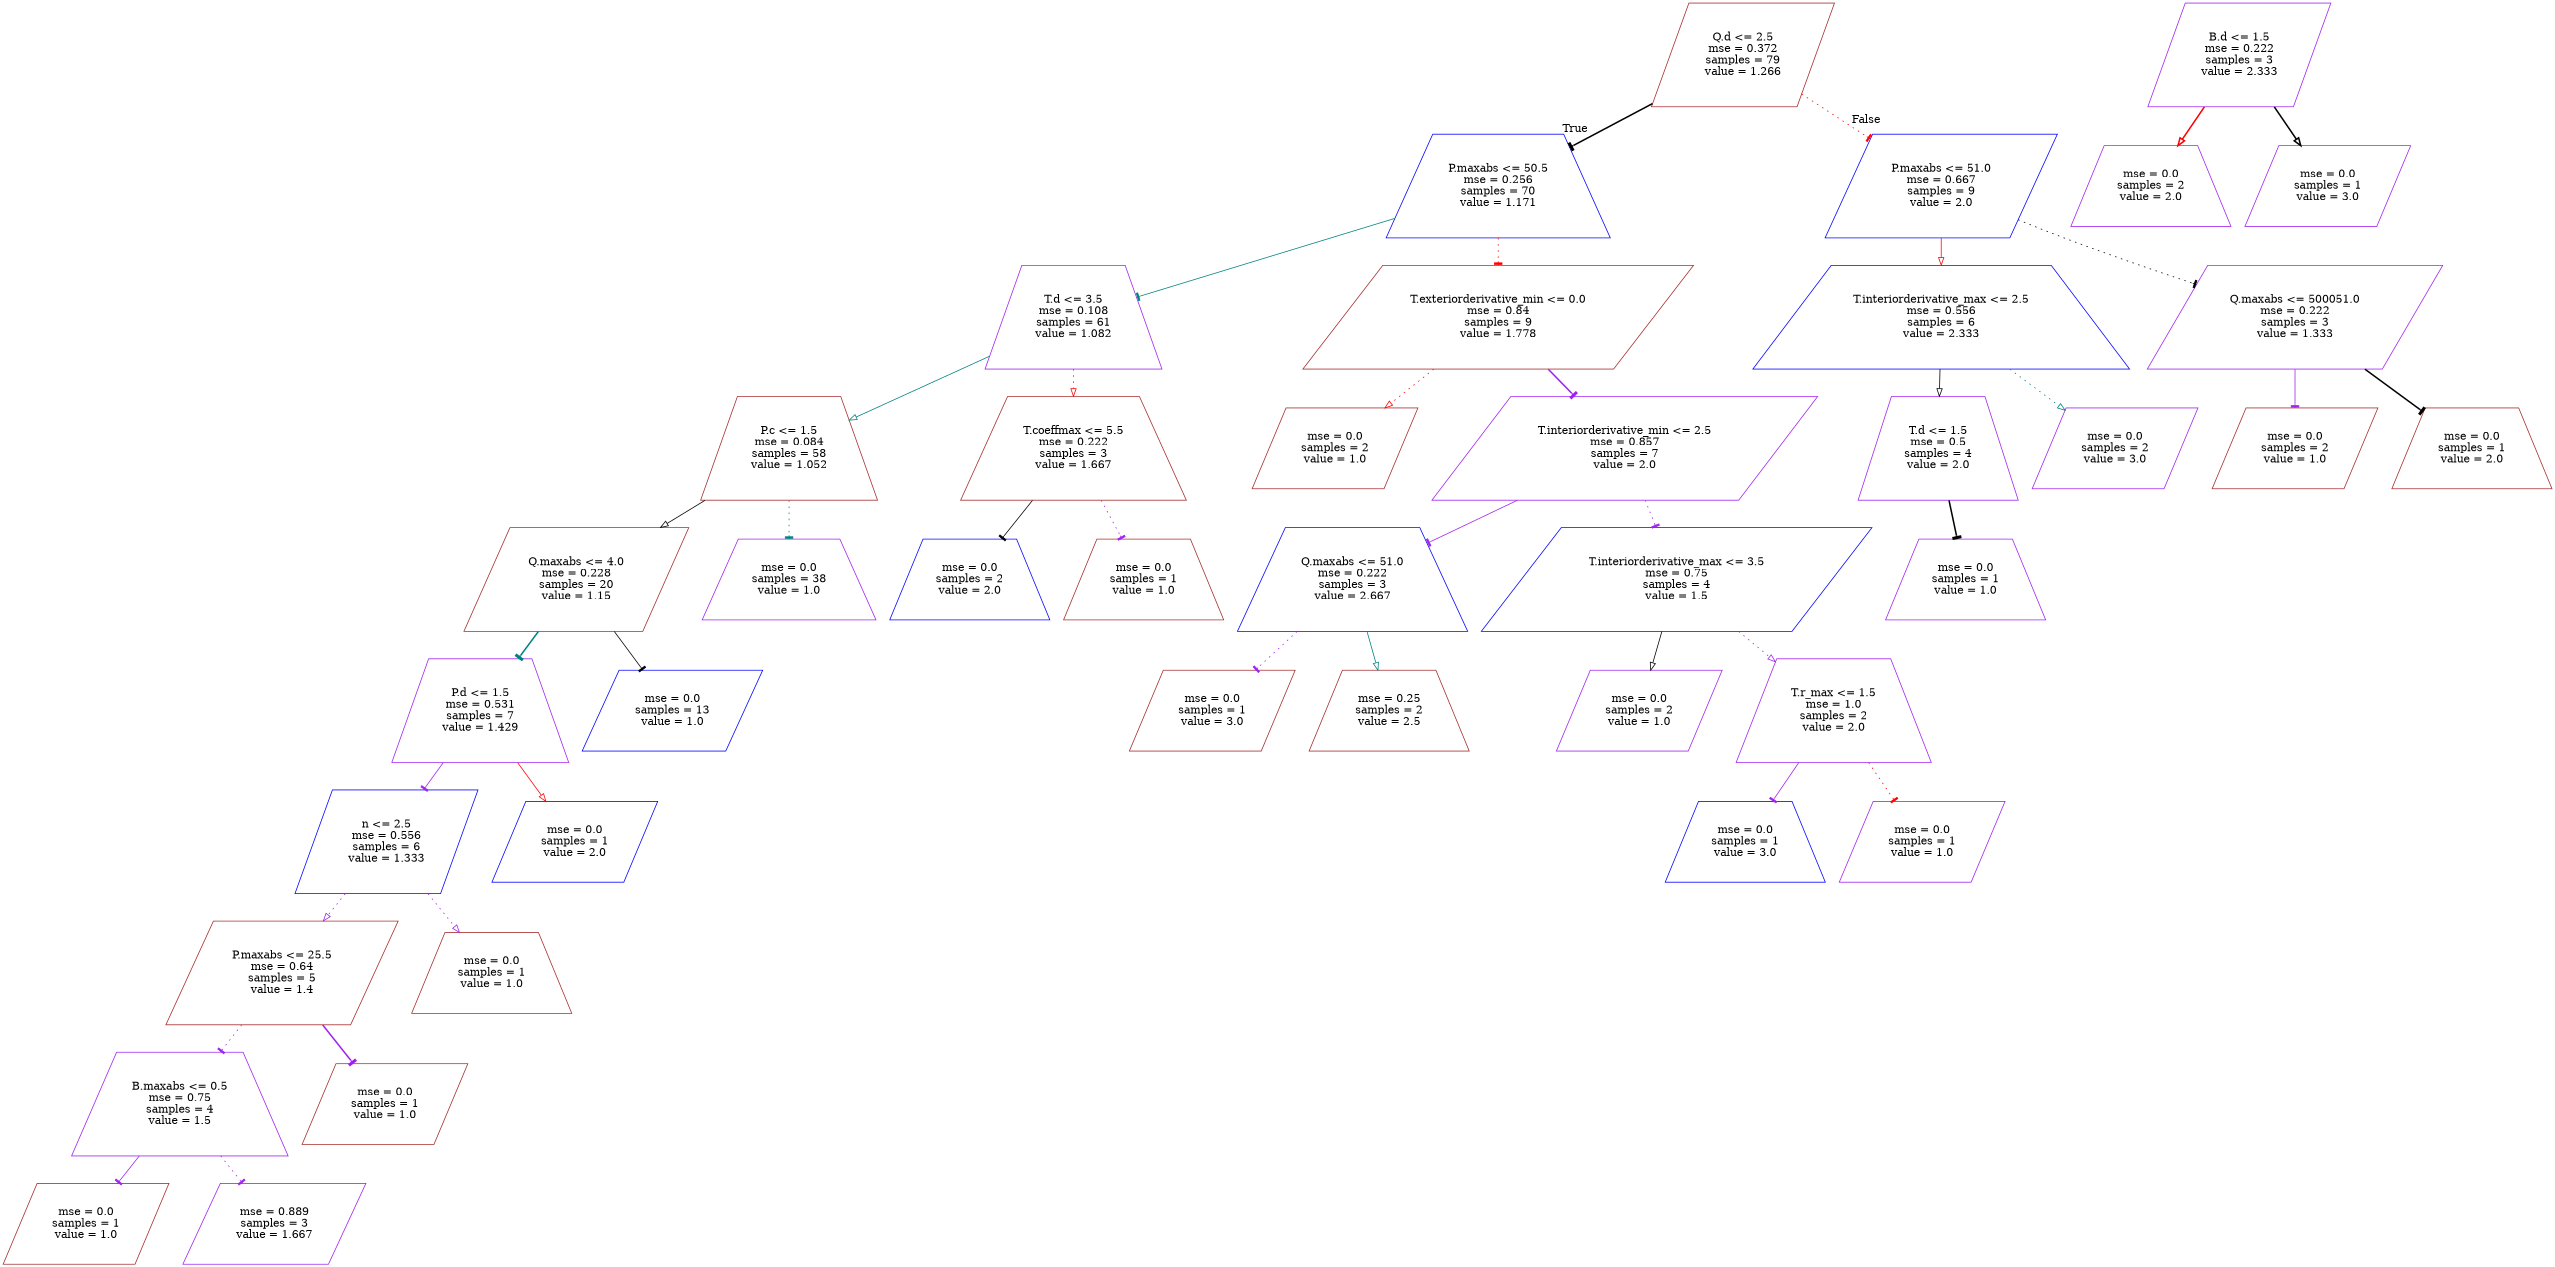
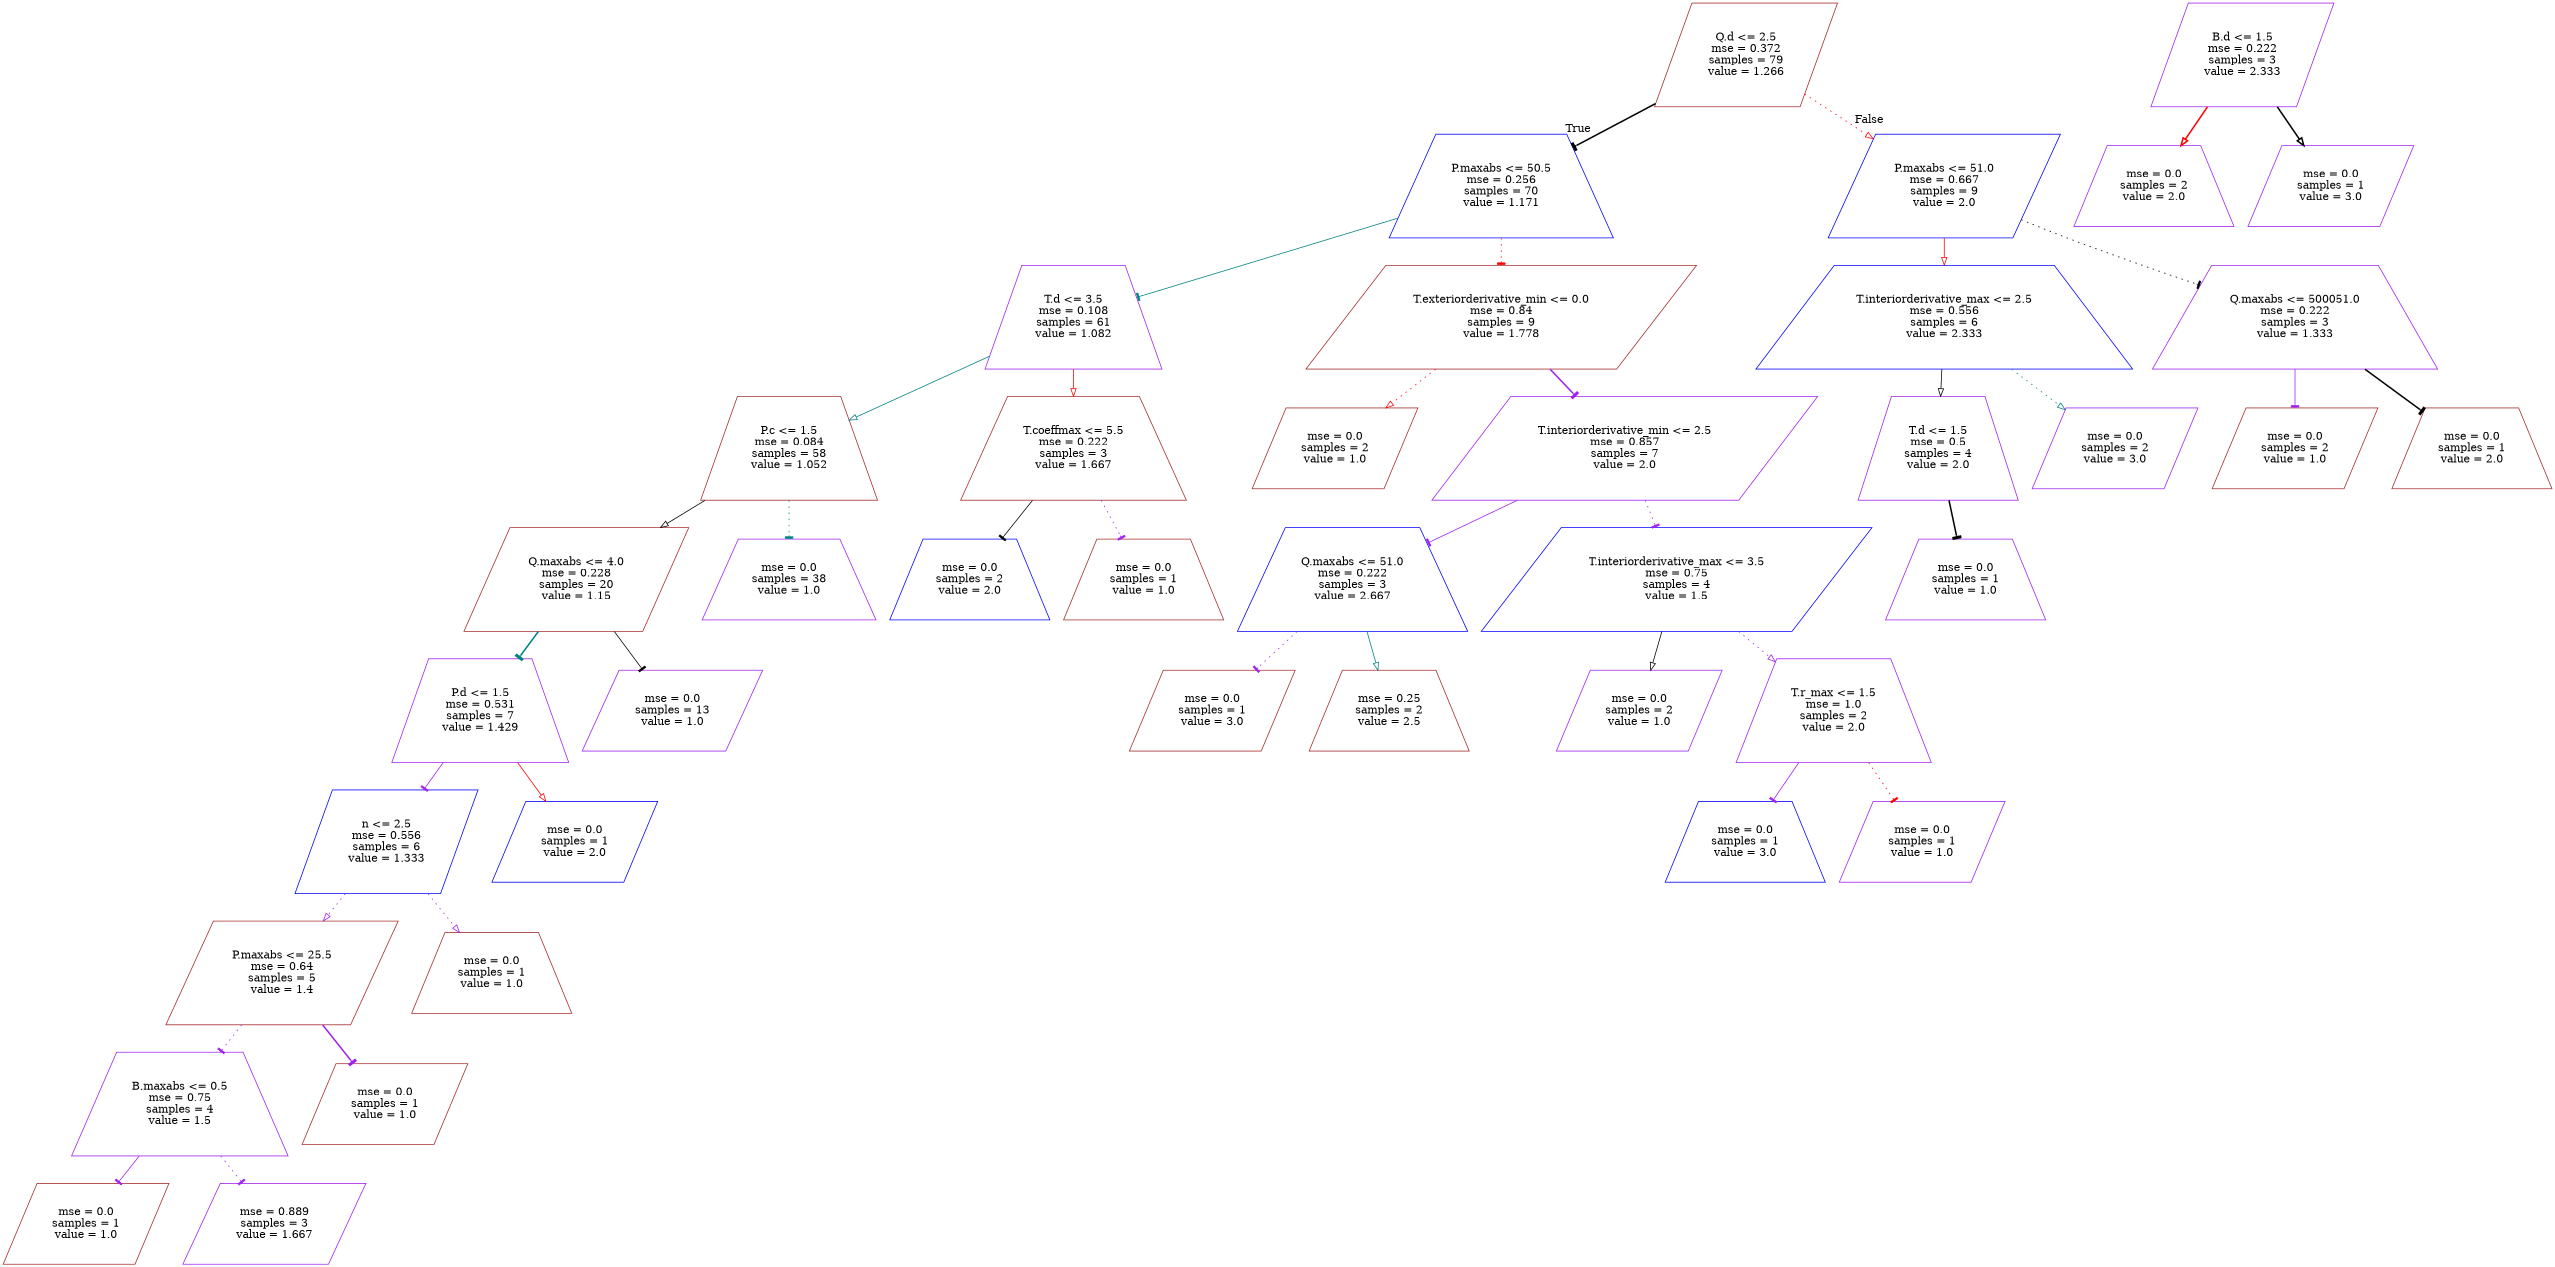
(1834, 115) -> (1836, 114)
(2295, 317) -> (2295, 317)
(1074, 379) -> (1074, 379)
(672, 711) -> (672, 711)
